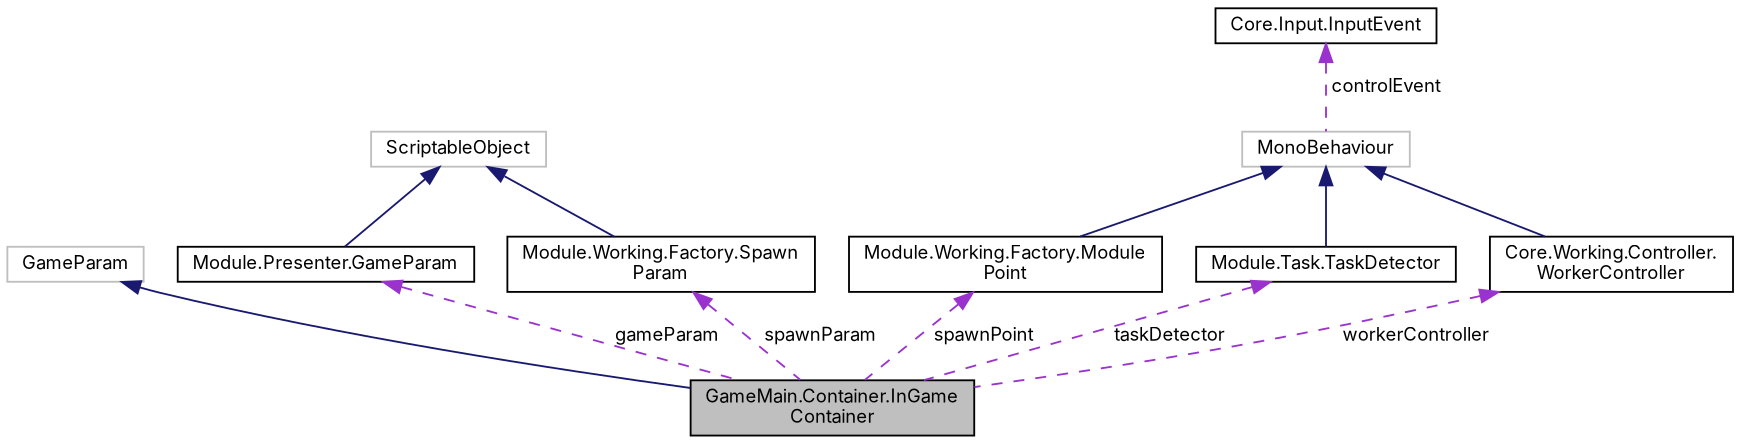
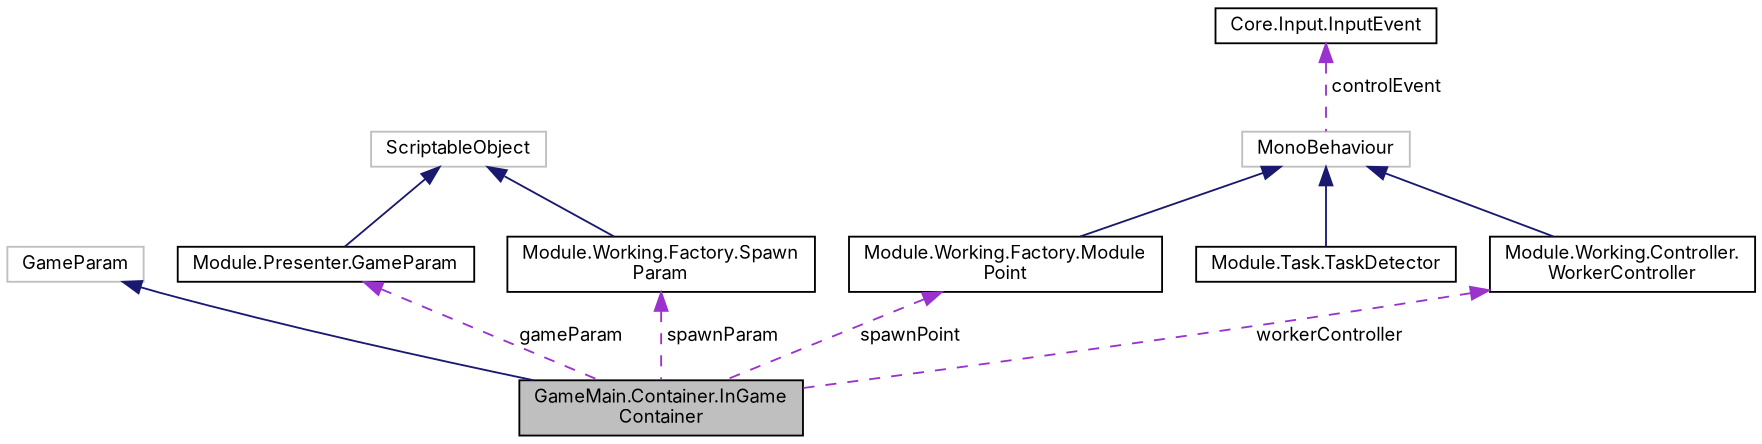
(1611, 264) -> (1623, 264)
(1088, 334) -> none
